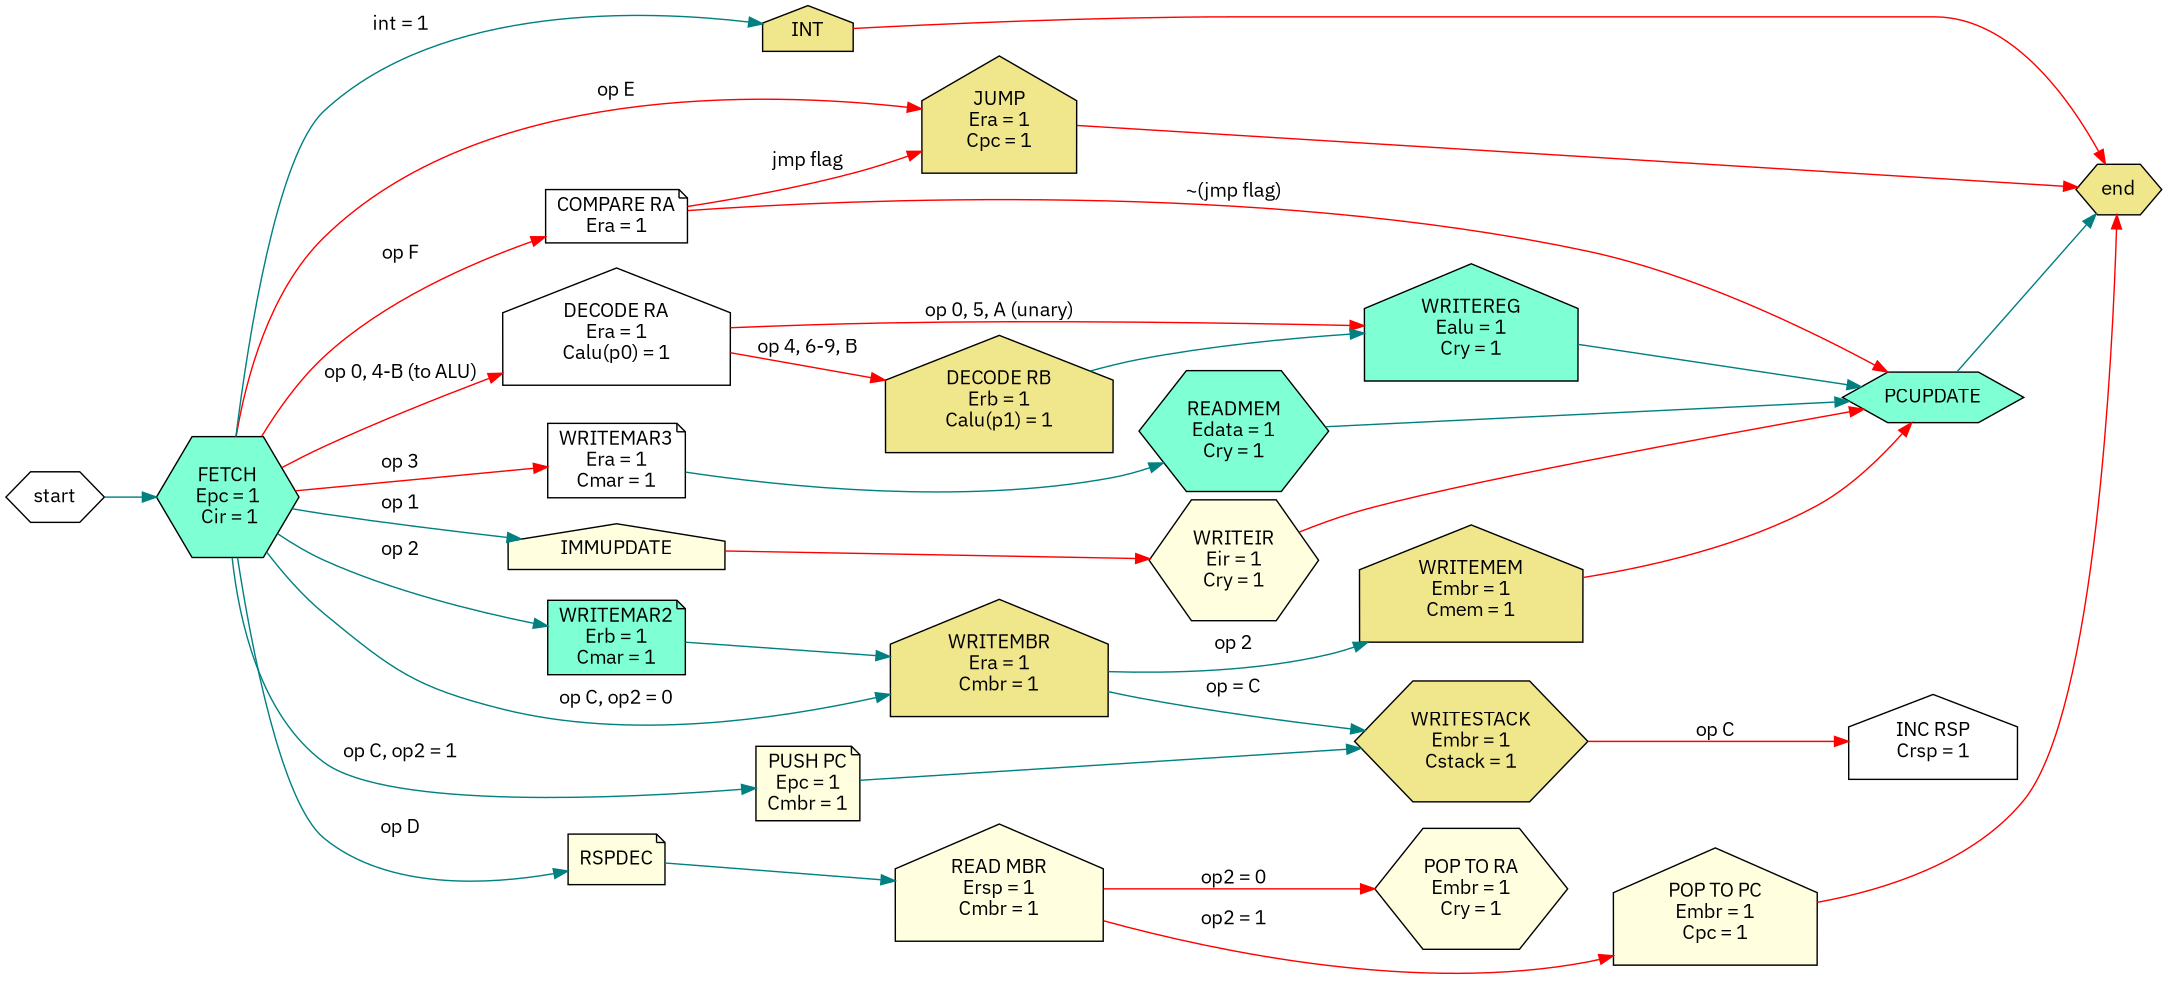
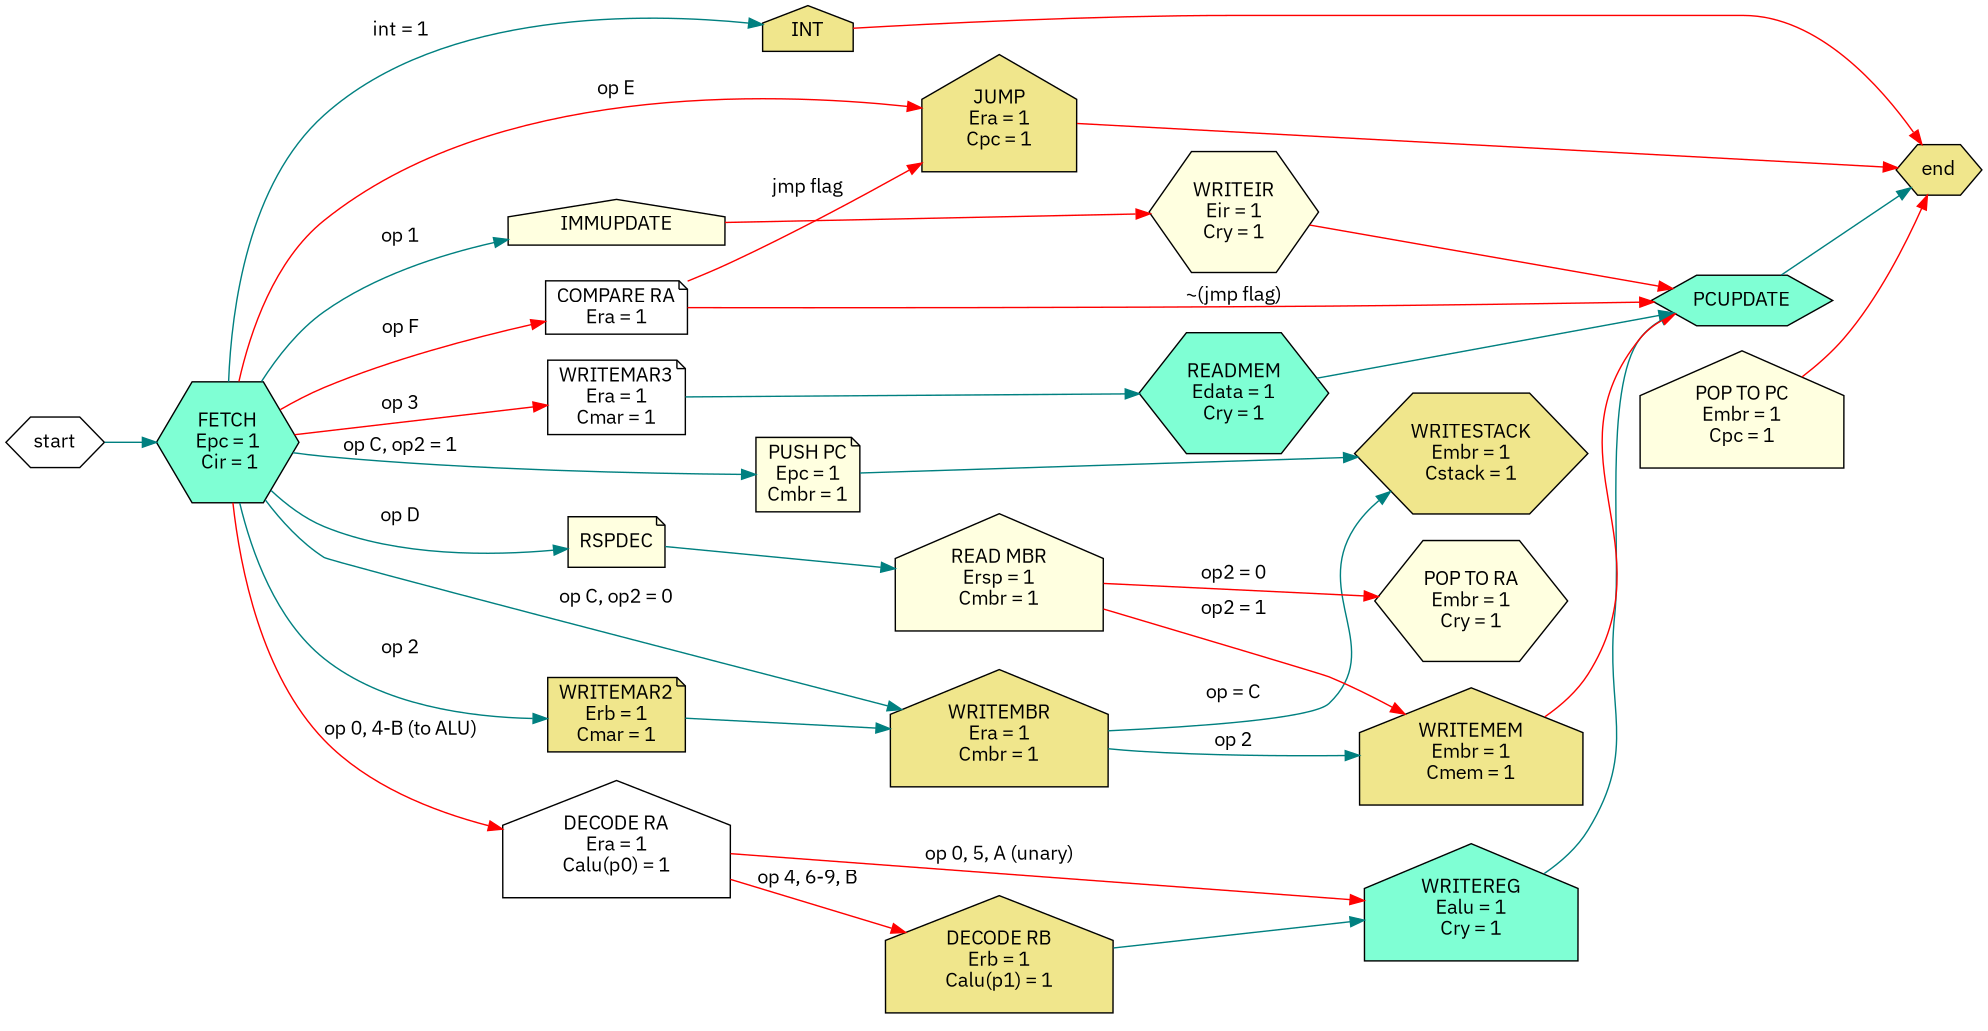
(617, 637) -> (617, 715)
(1933, 741) -> none
(1350, 967) -> (1250, 653)
